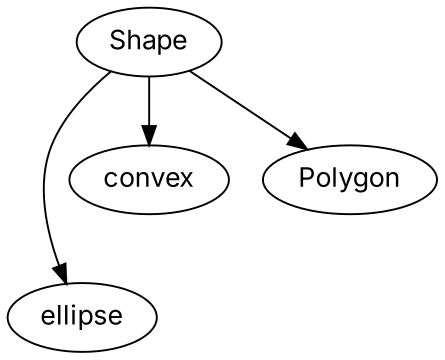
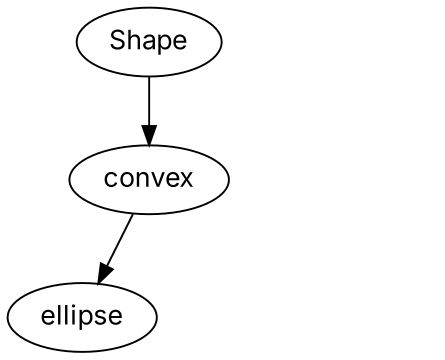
(47, 159) -> (120, 240)
(350, 180) -> none
